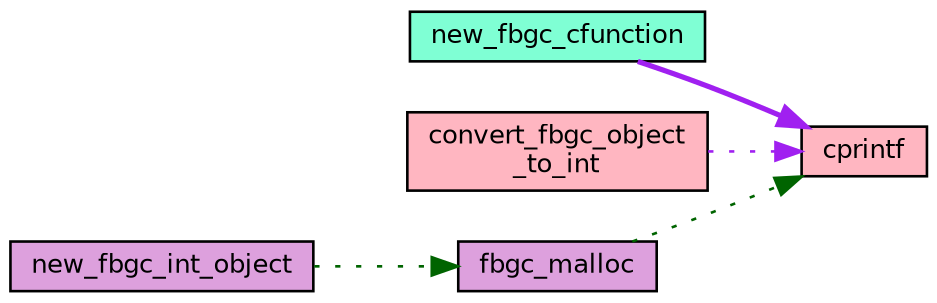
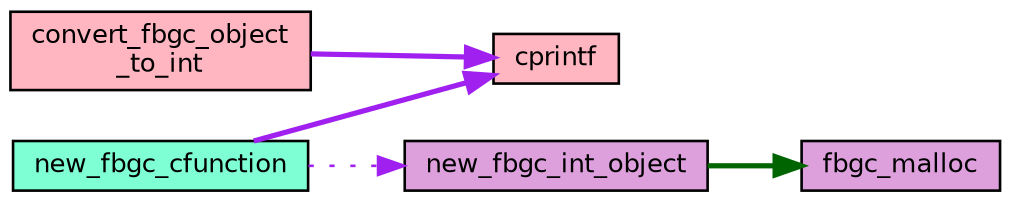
(742, 151) -> (388, 55)
none -> (343, 166)
(705, 215) -> none
(373, 266) -> (741, 166)
